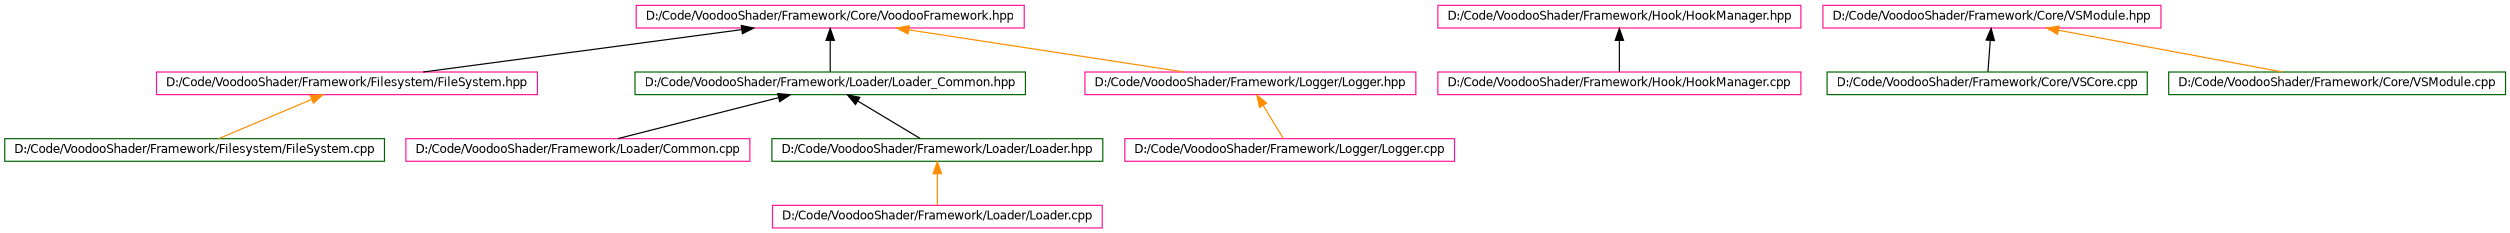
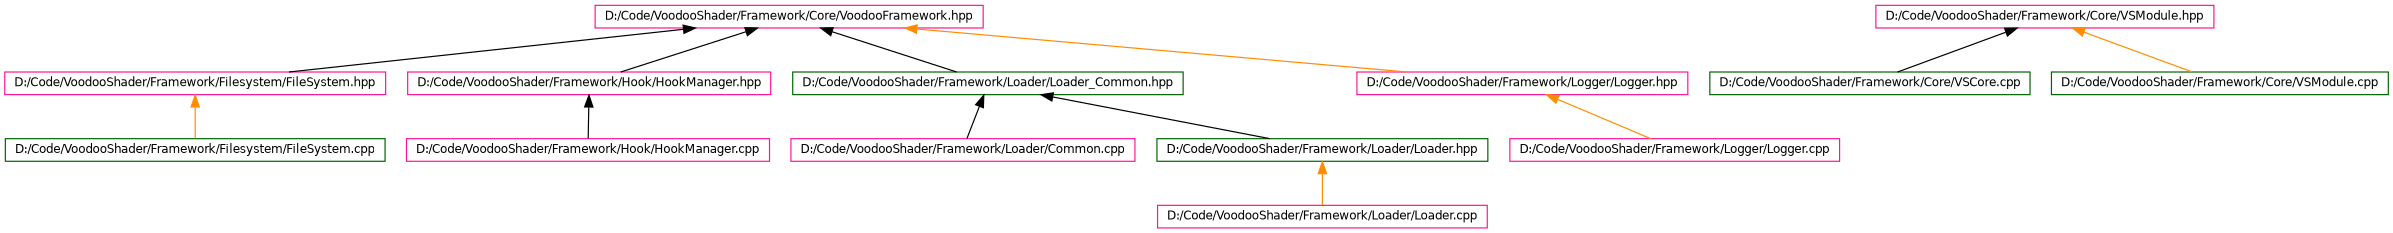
none -> (683, 52)
